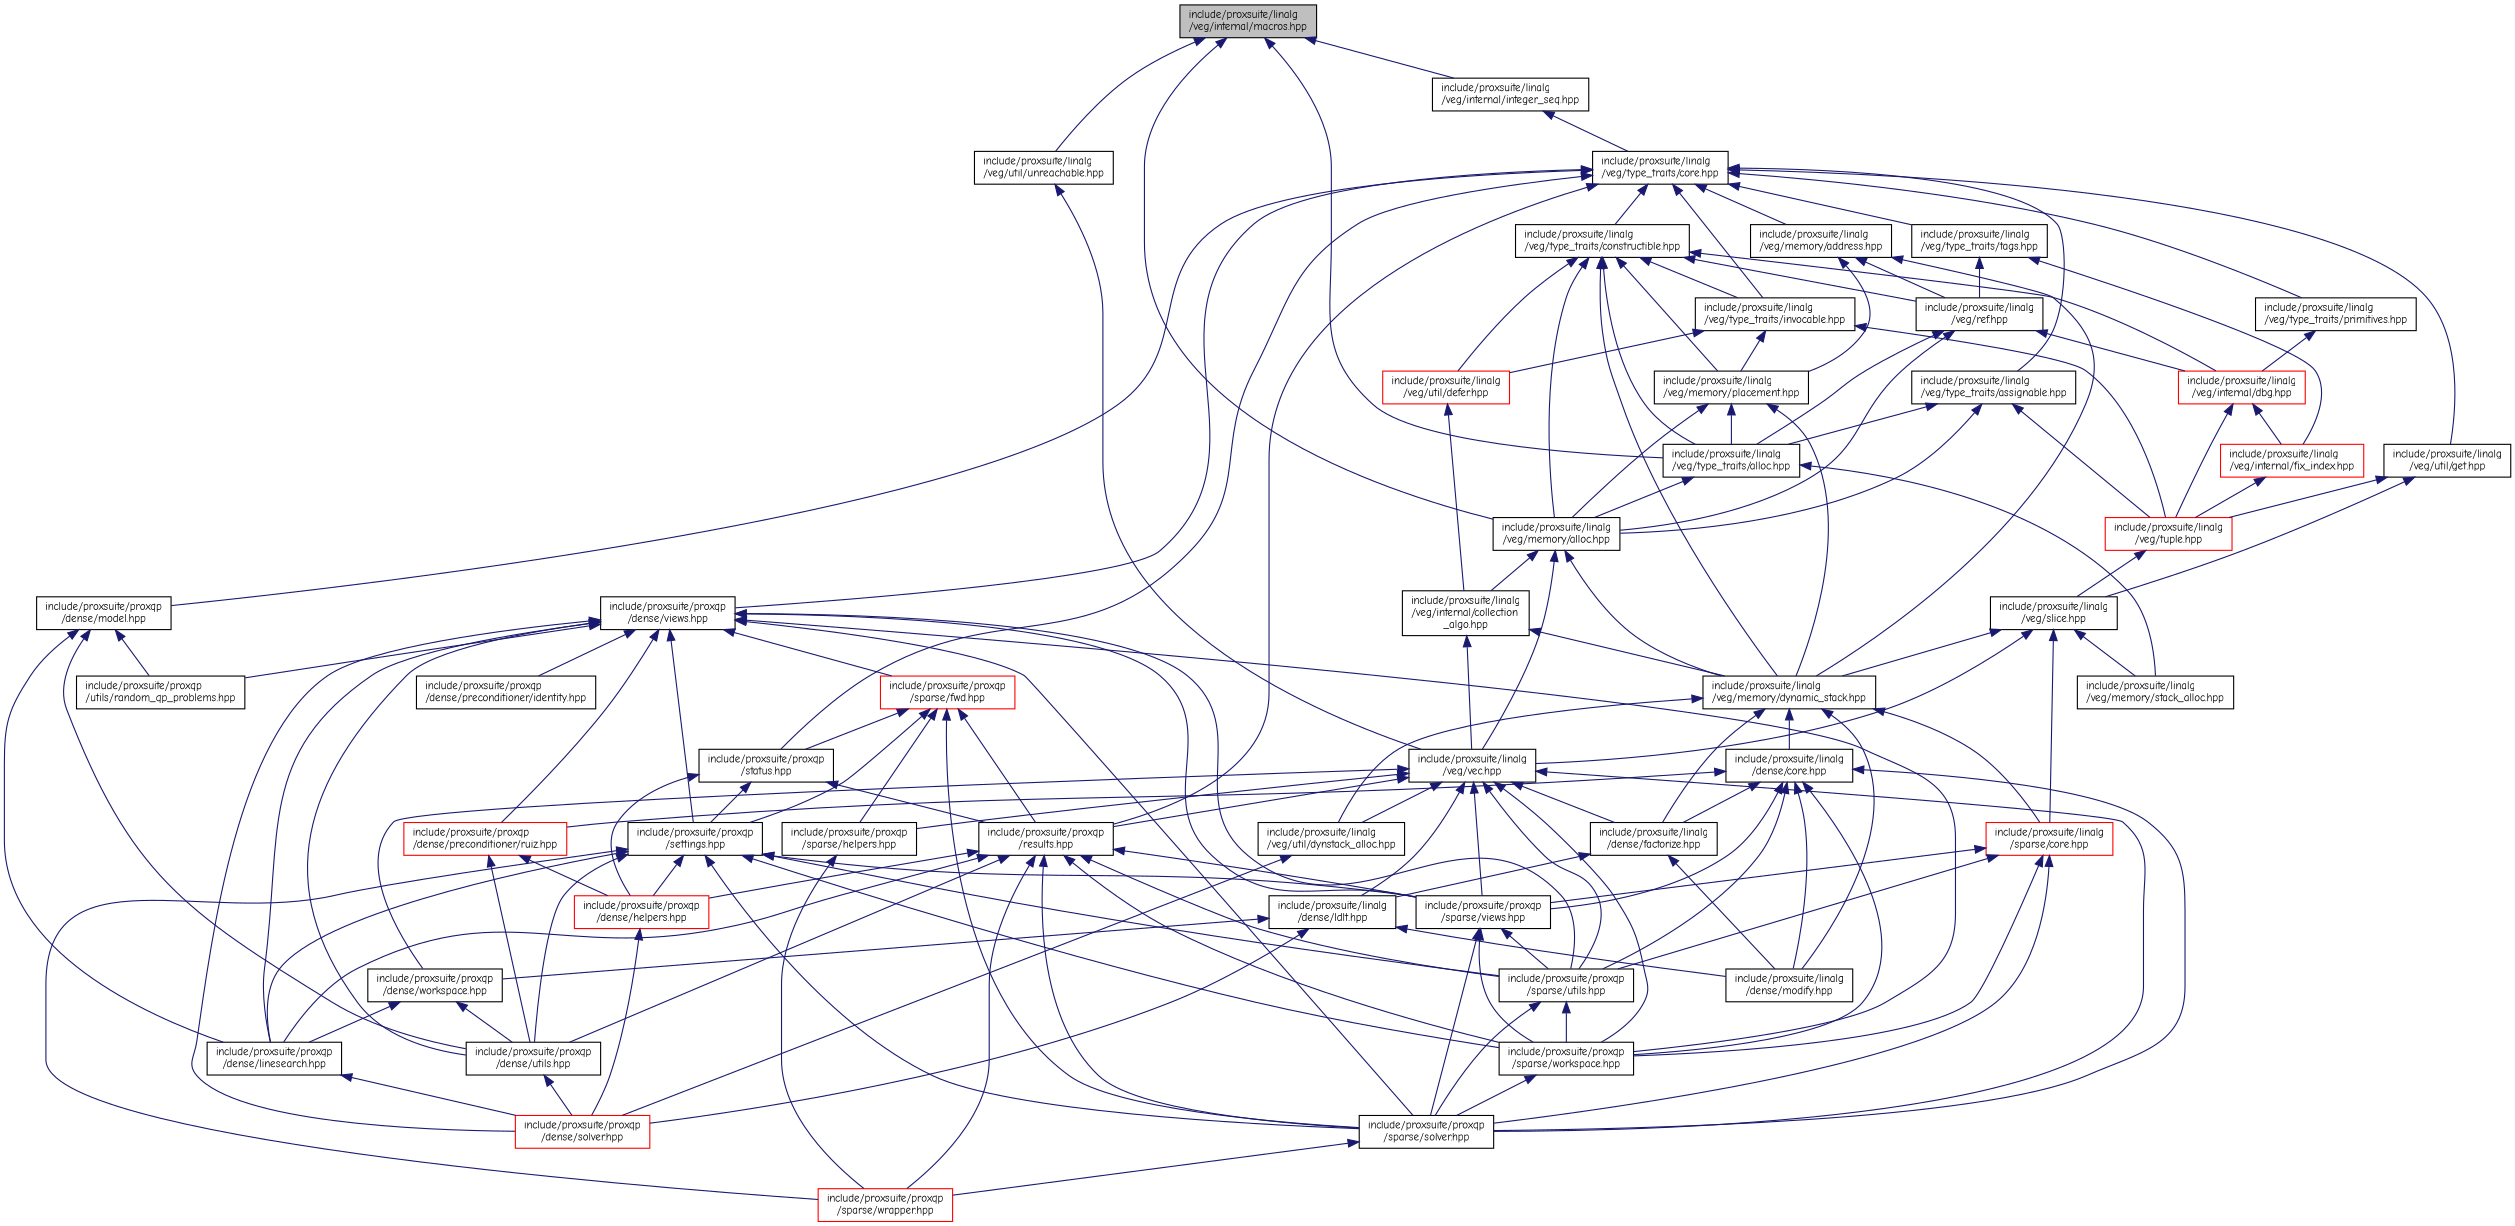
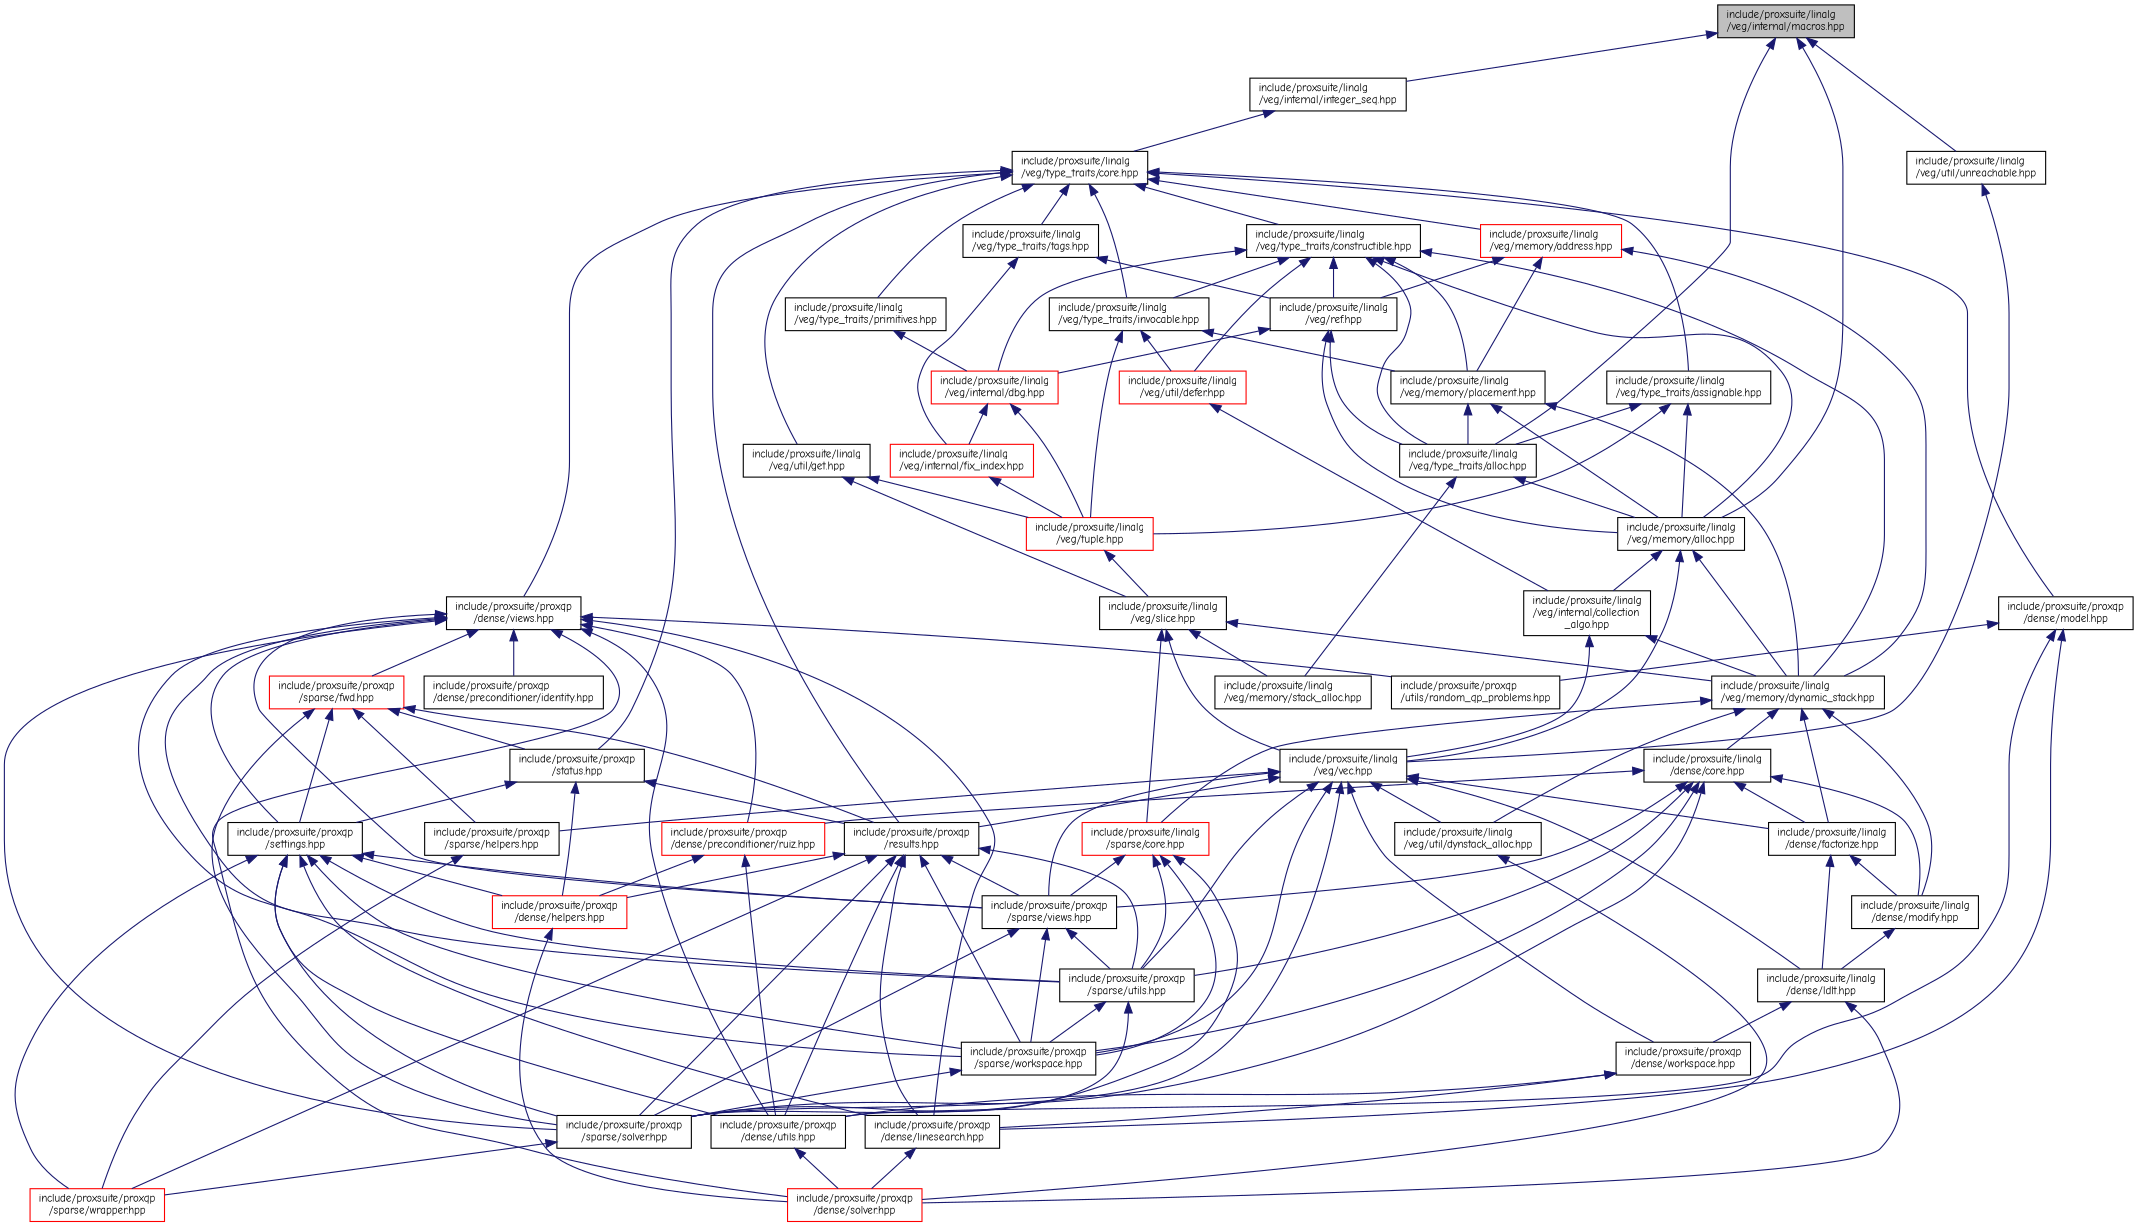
(1821, 241) -> (1551, 241)
(1566, 955) -> (1863, 952)
